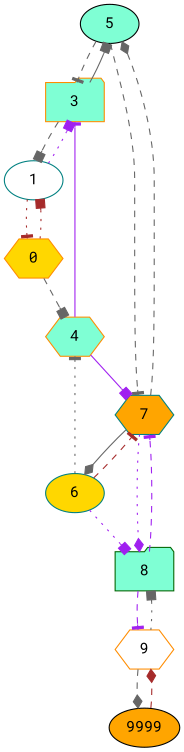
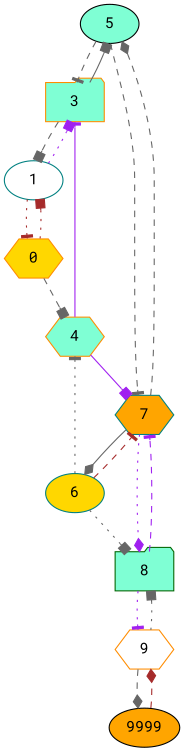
(105, 527) -> (105, 527)
(137, 608) -> (137, 608)
